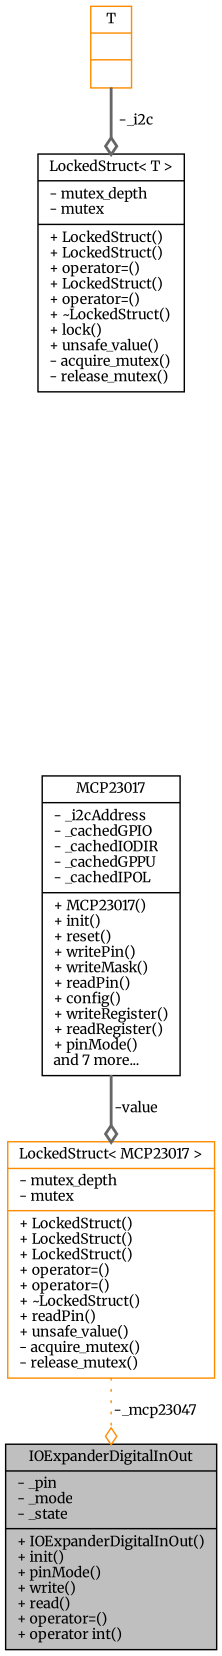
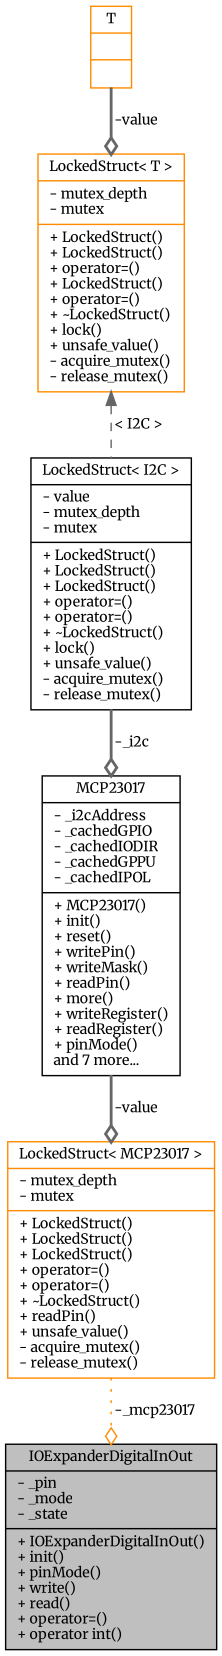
(135, 121) -> (135, 121)
(111, 273) -> (111, 273)
none -> (111, 584)
(88, 999) -> (84, 999)
(154, 1411) -> (154, 1411)
